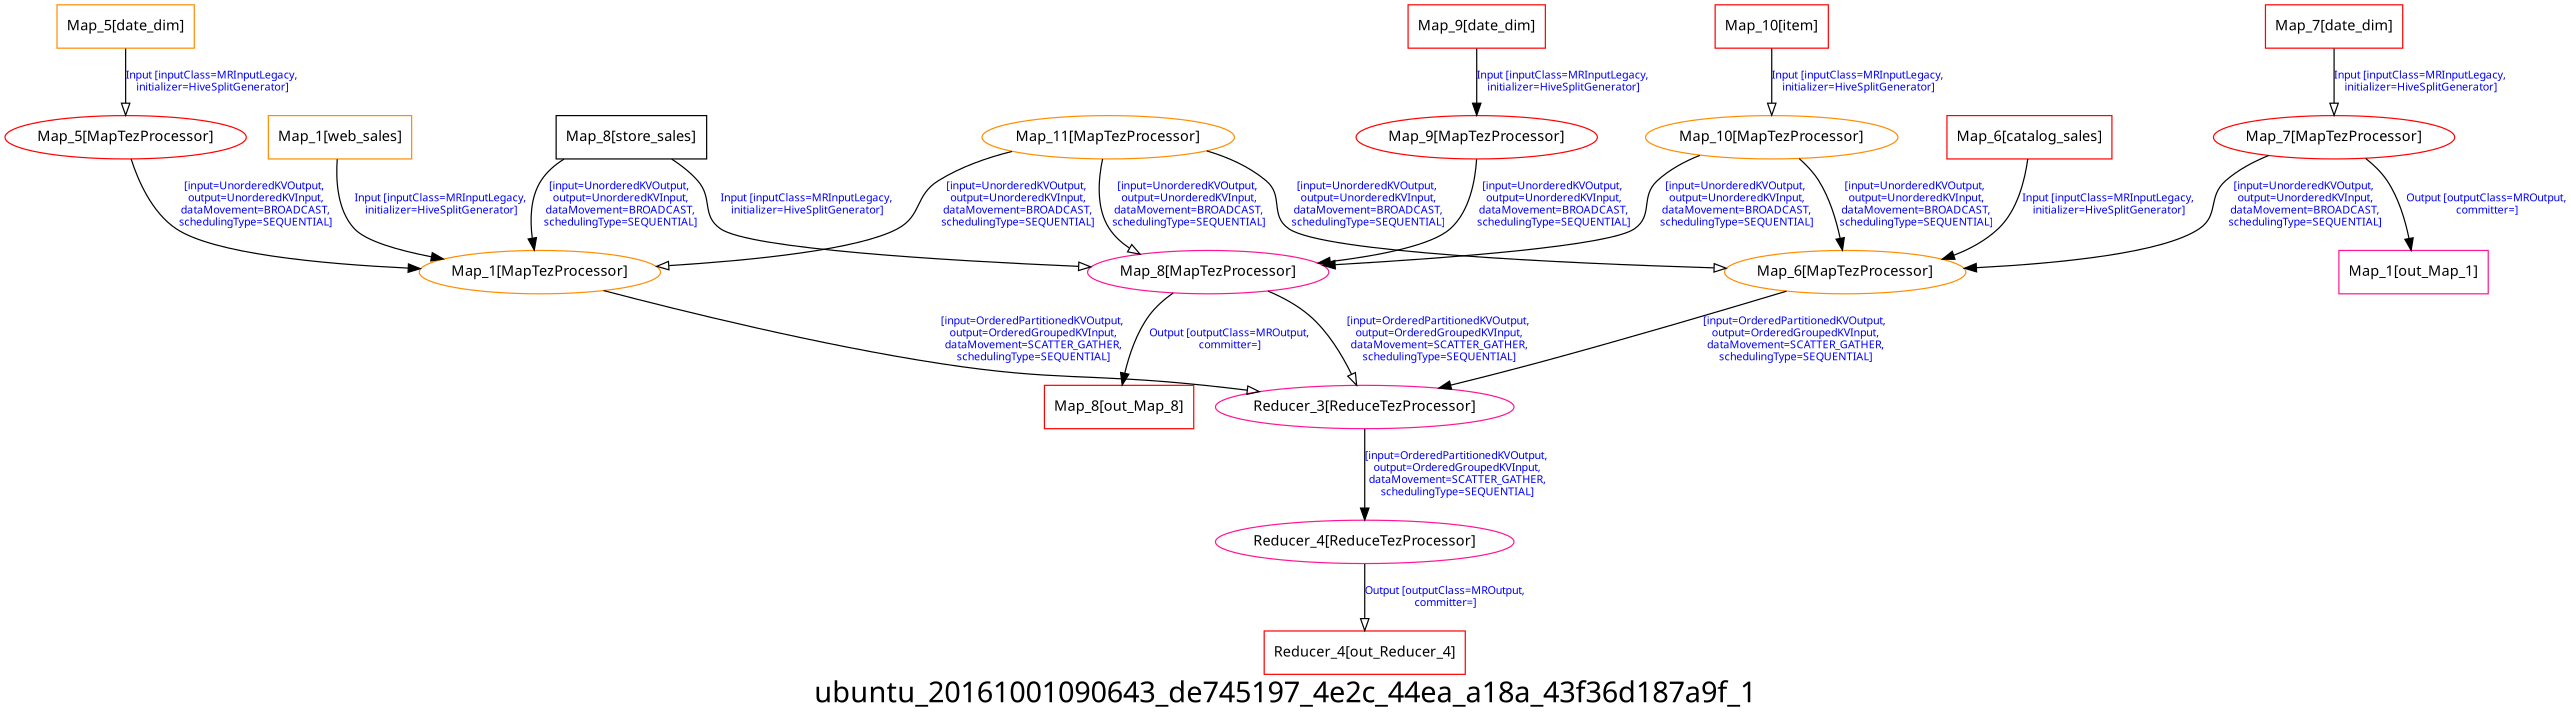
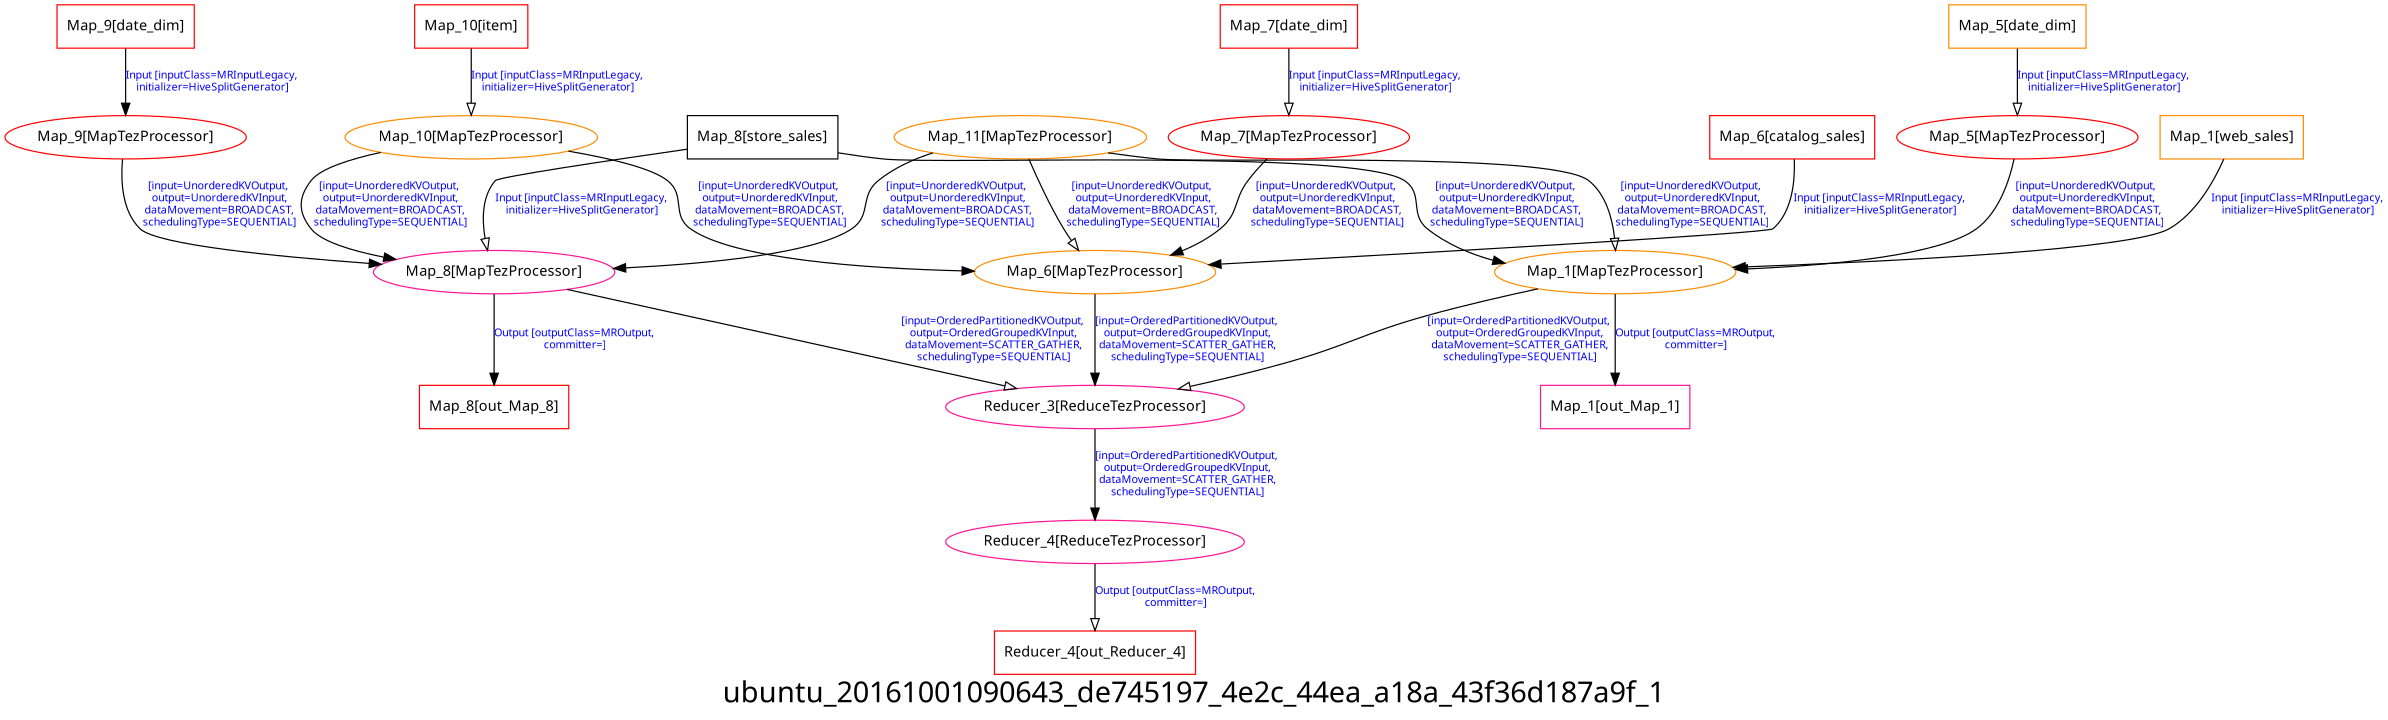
(2395, 194) -> (1615, 334)
(1101, 208) -> (799, 248)
